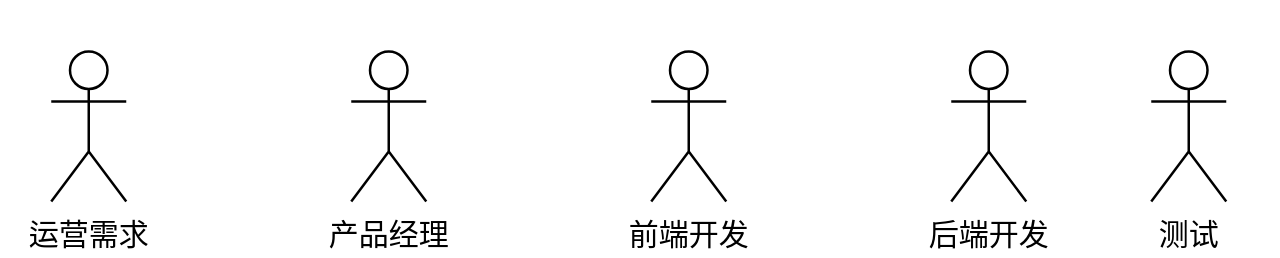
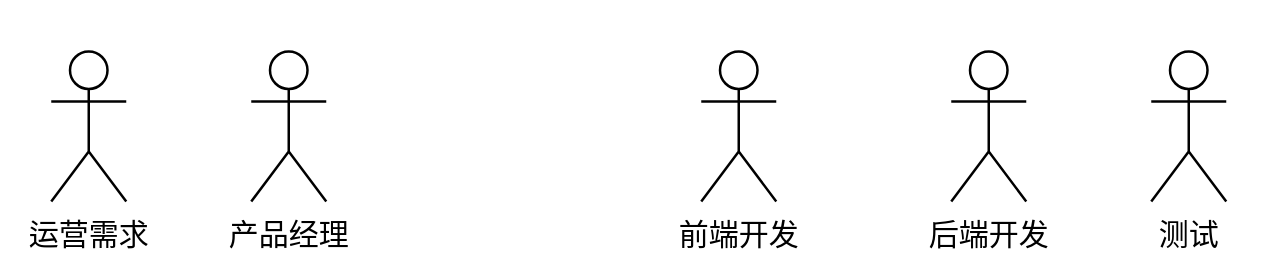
(389, 126) -> (289, 126)
(689, 126) -> (739, 126)
